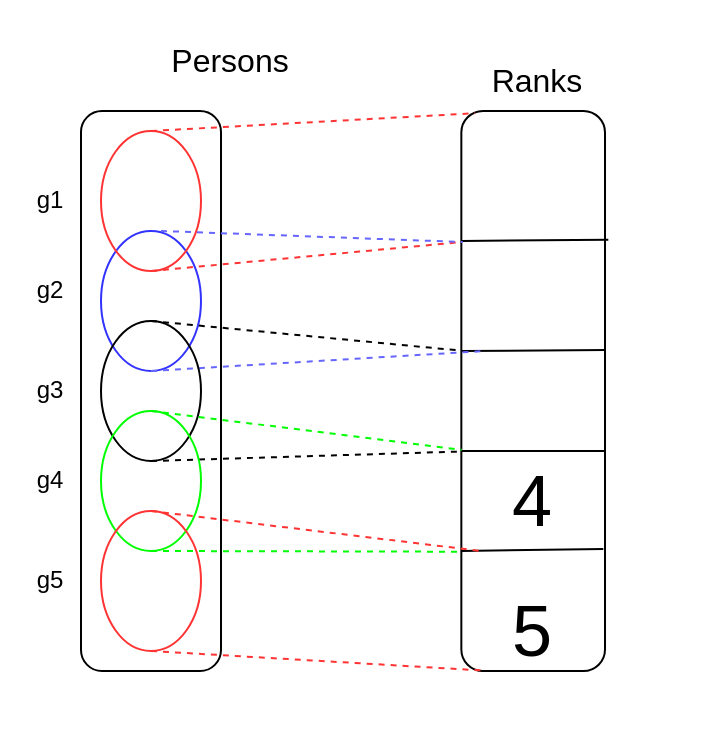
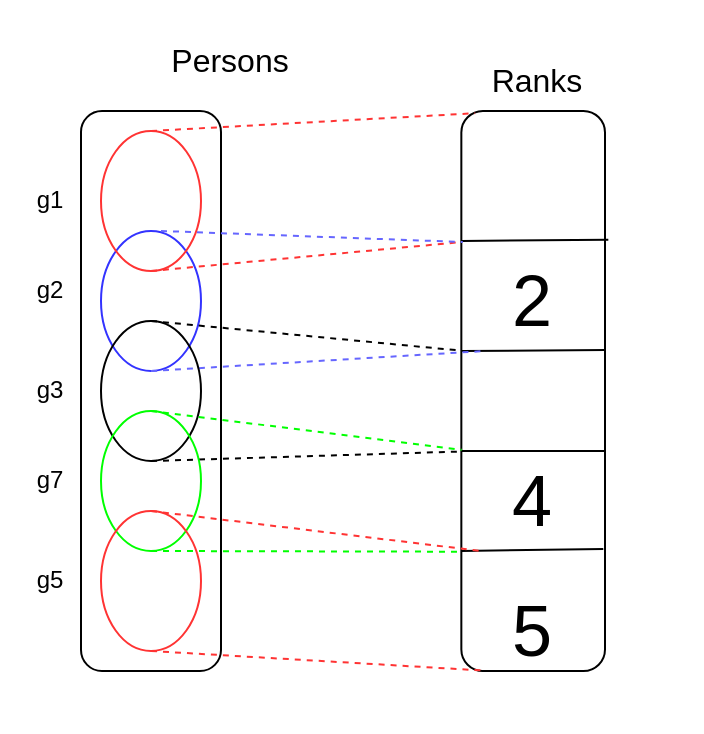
none -> (533, 301)
(51, 481) -> (51, 481)
